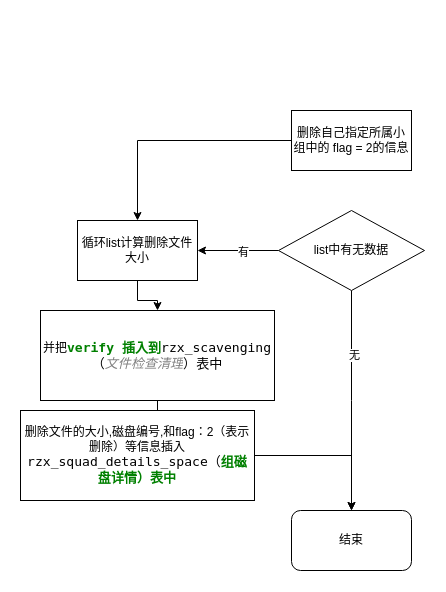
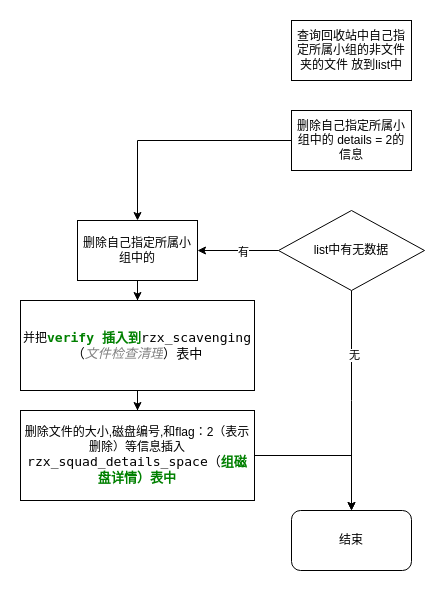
none -> (352, 51)
(352, 141) -> (352, 141)
(138, 251) -> (138, 251)
(158, 356) -> (138, 346)
